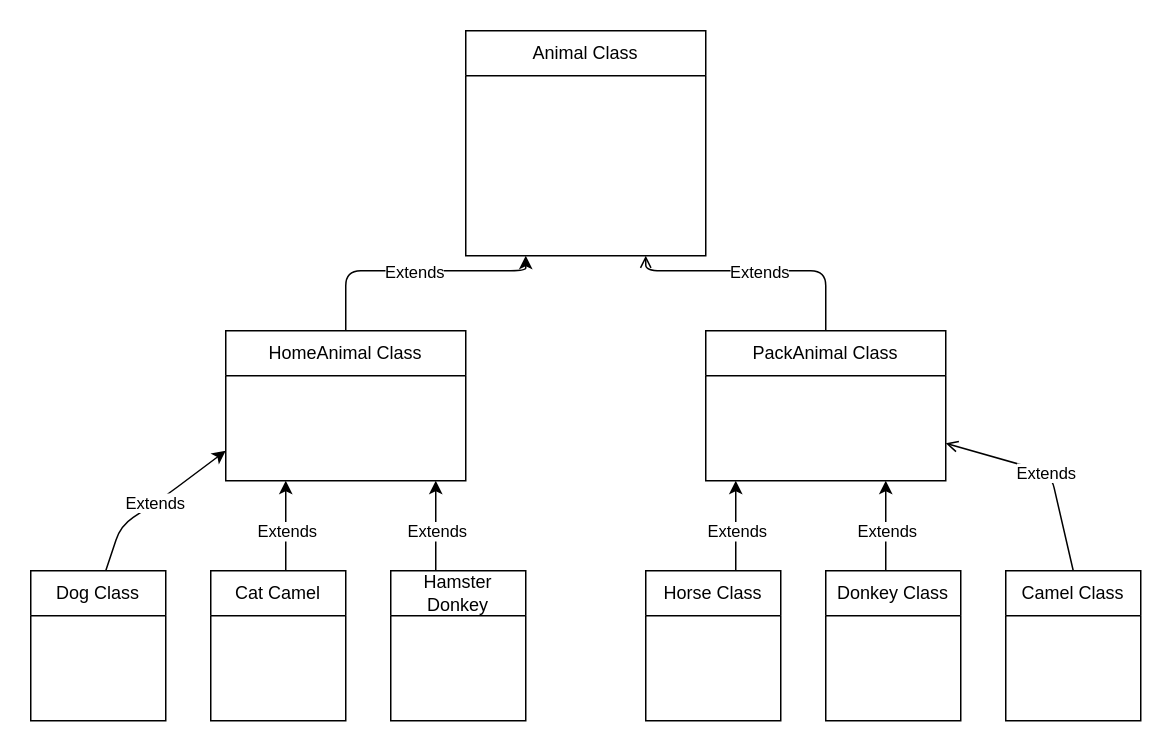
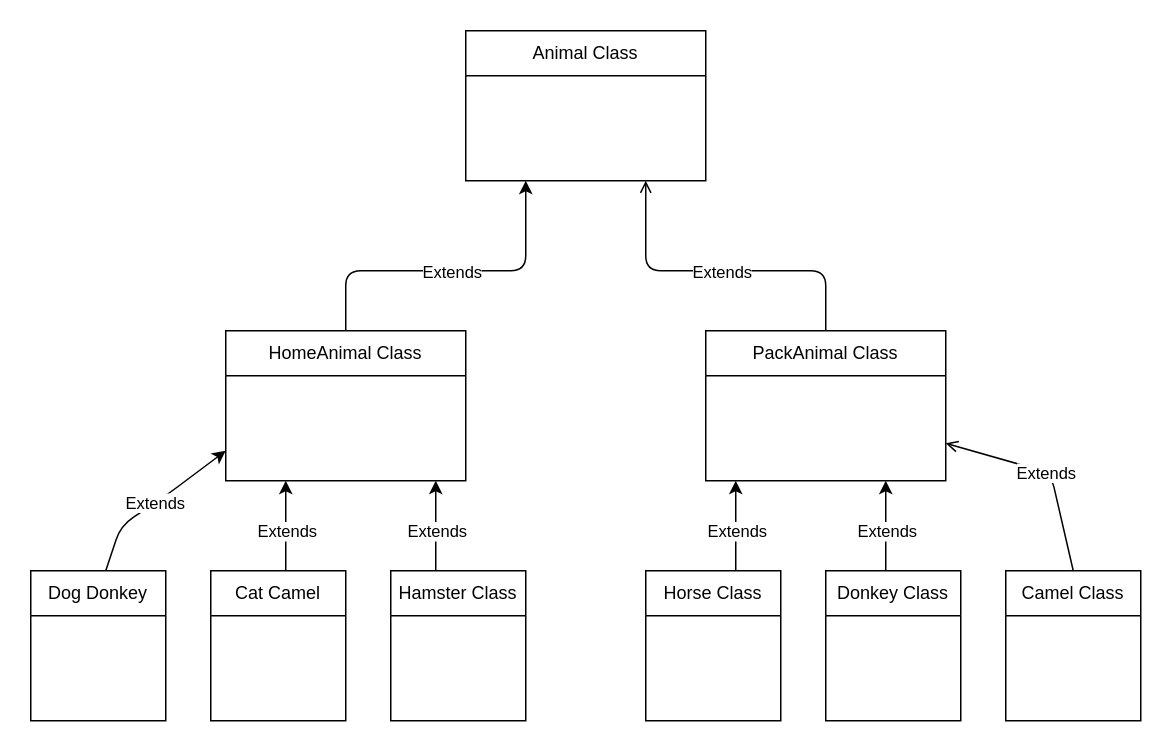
(586, 143) -> (586, 106)
(98, 593) -> (98, 593)
(458, 593) -> (458, 593)
